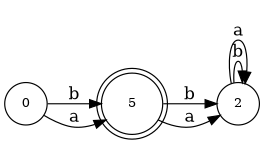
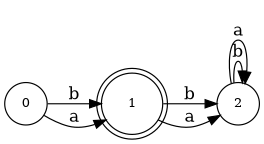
(132, 104) -> (132, 104)
